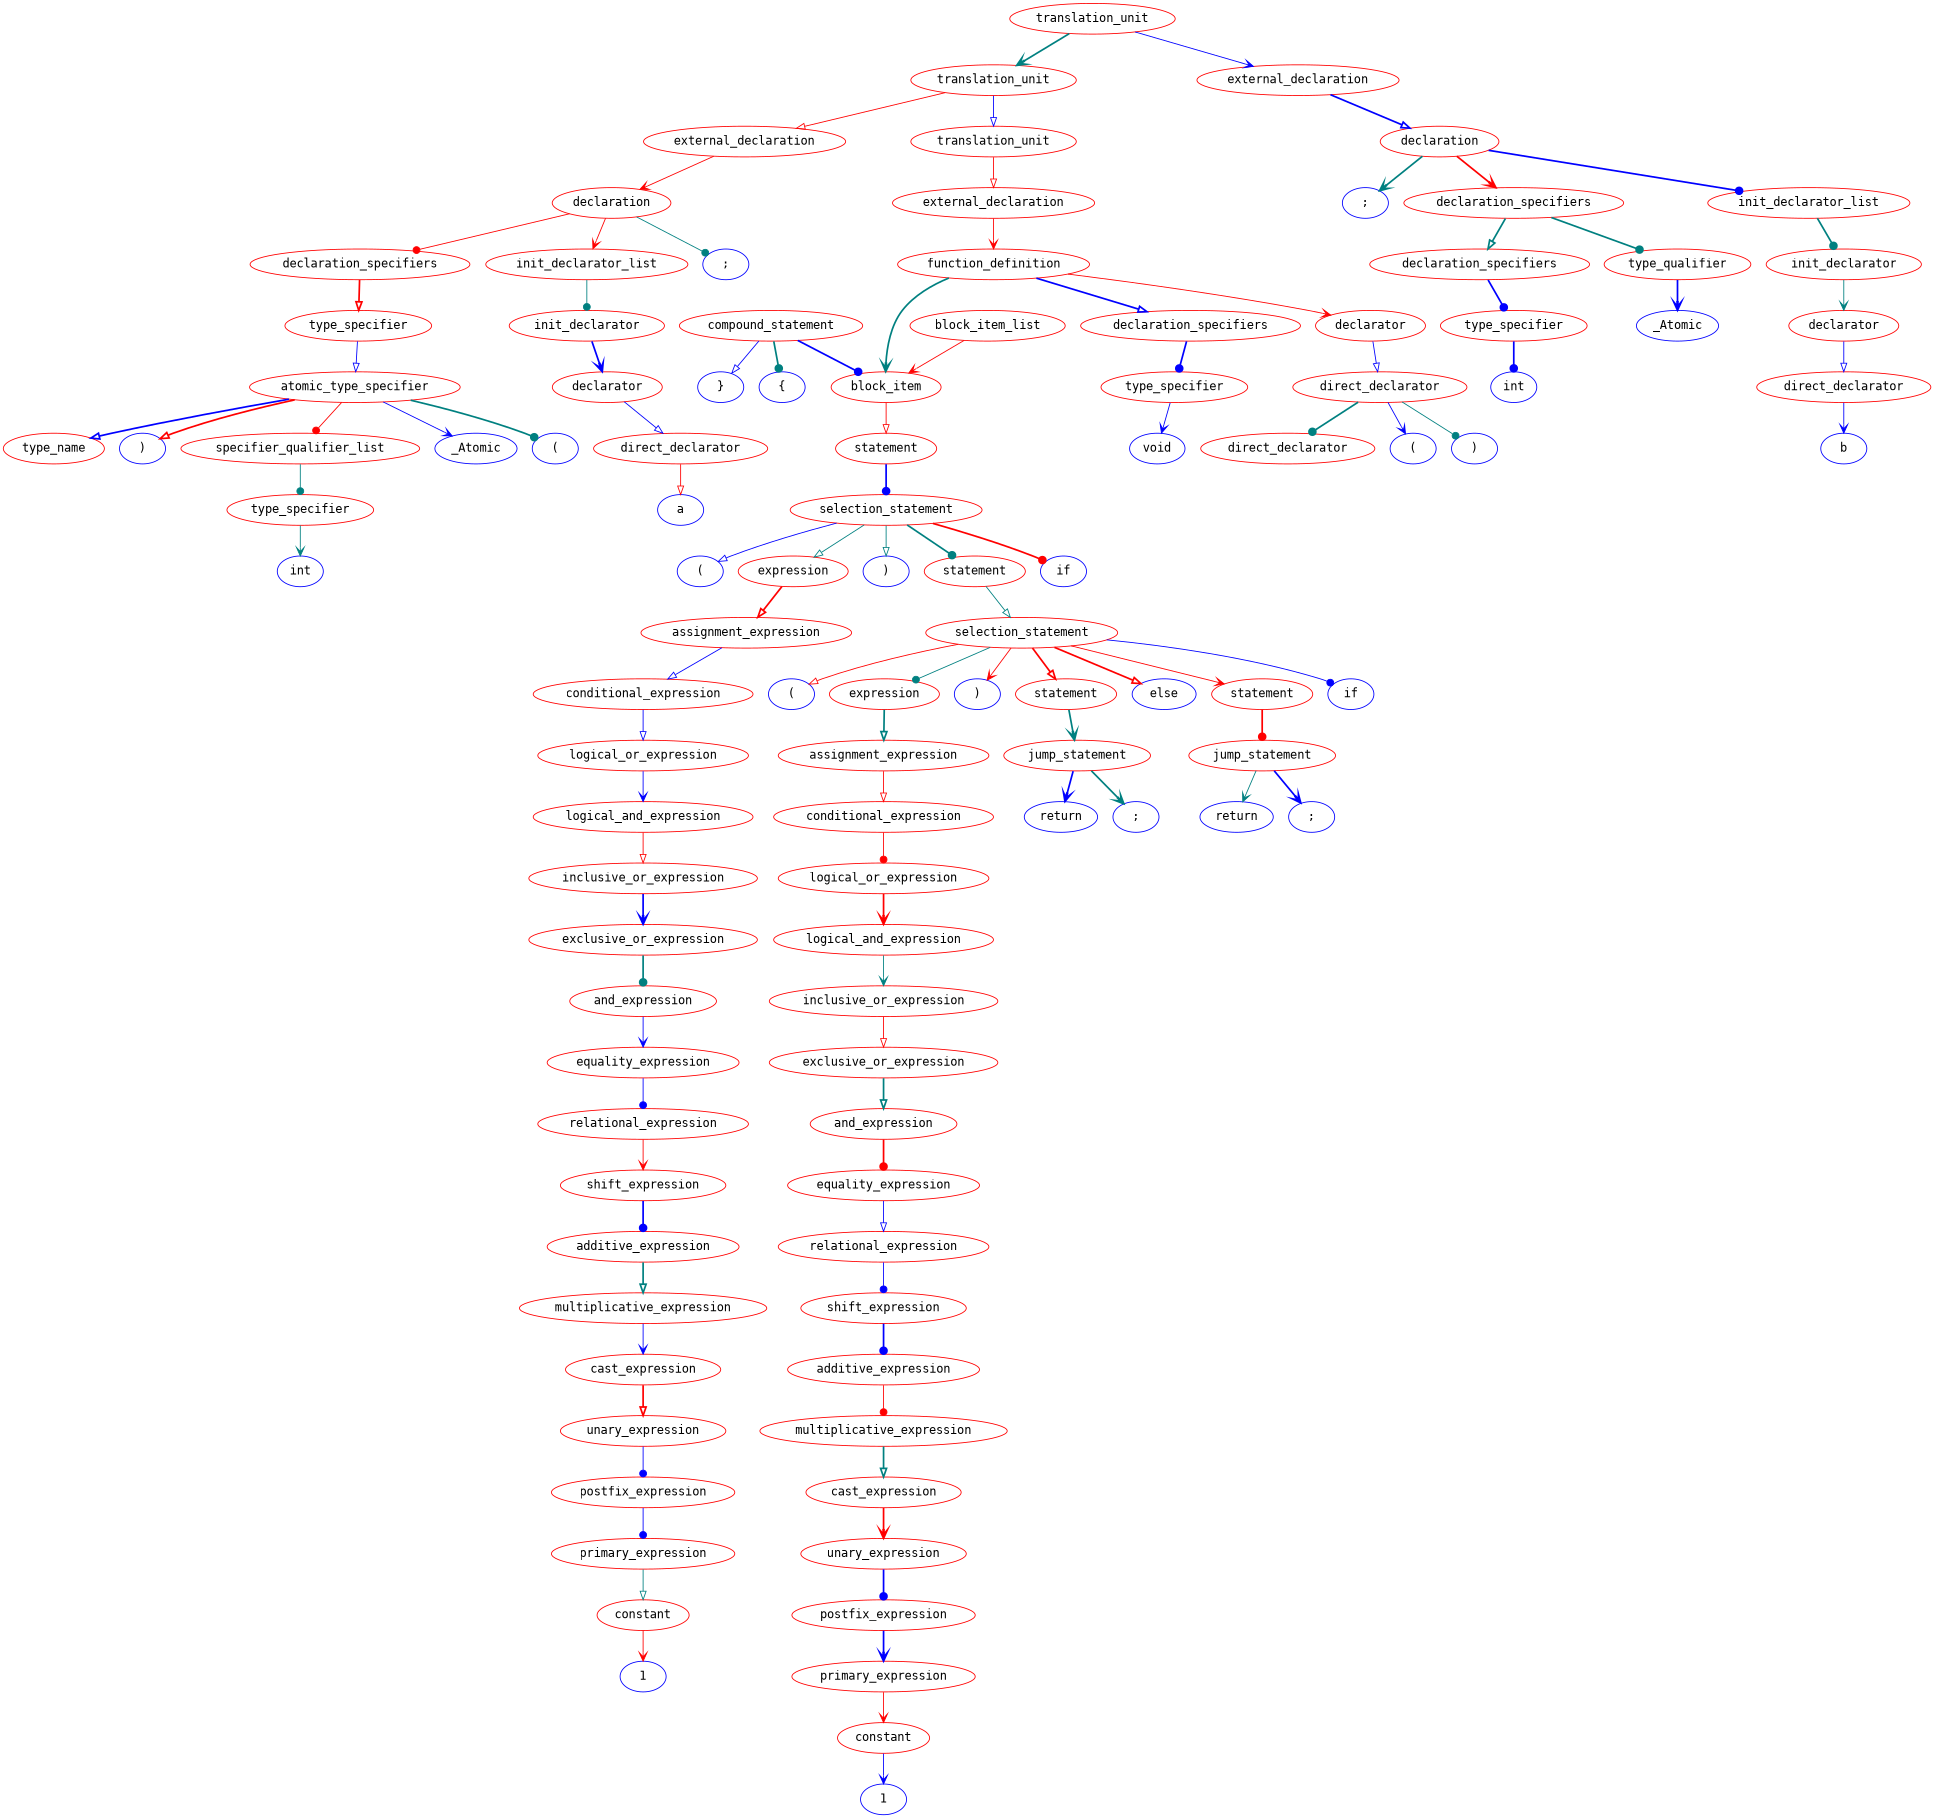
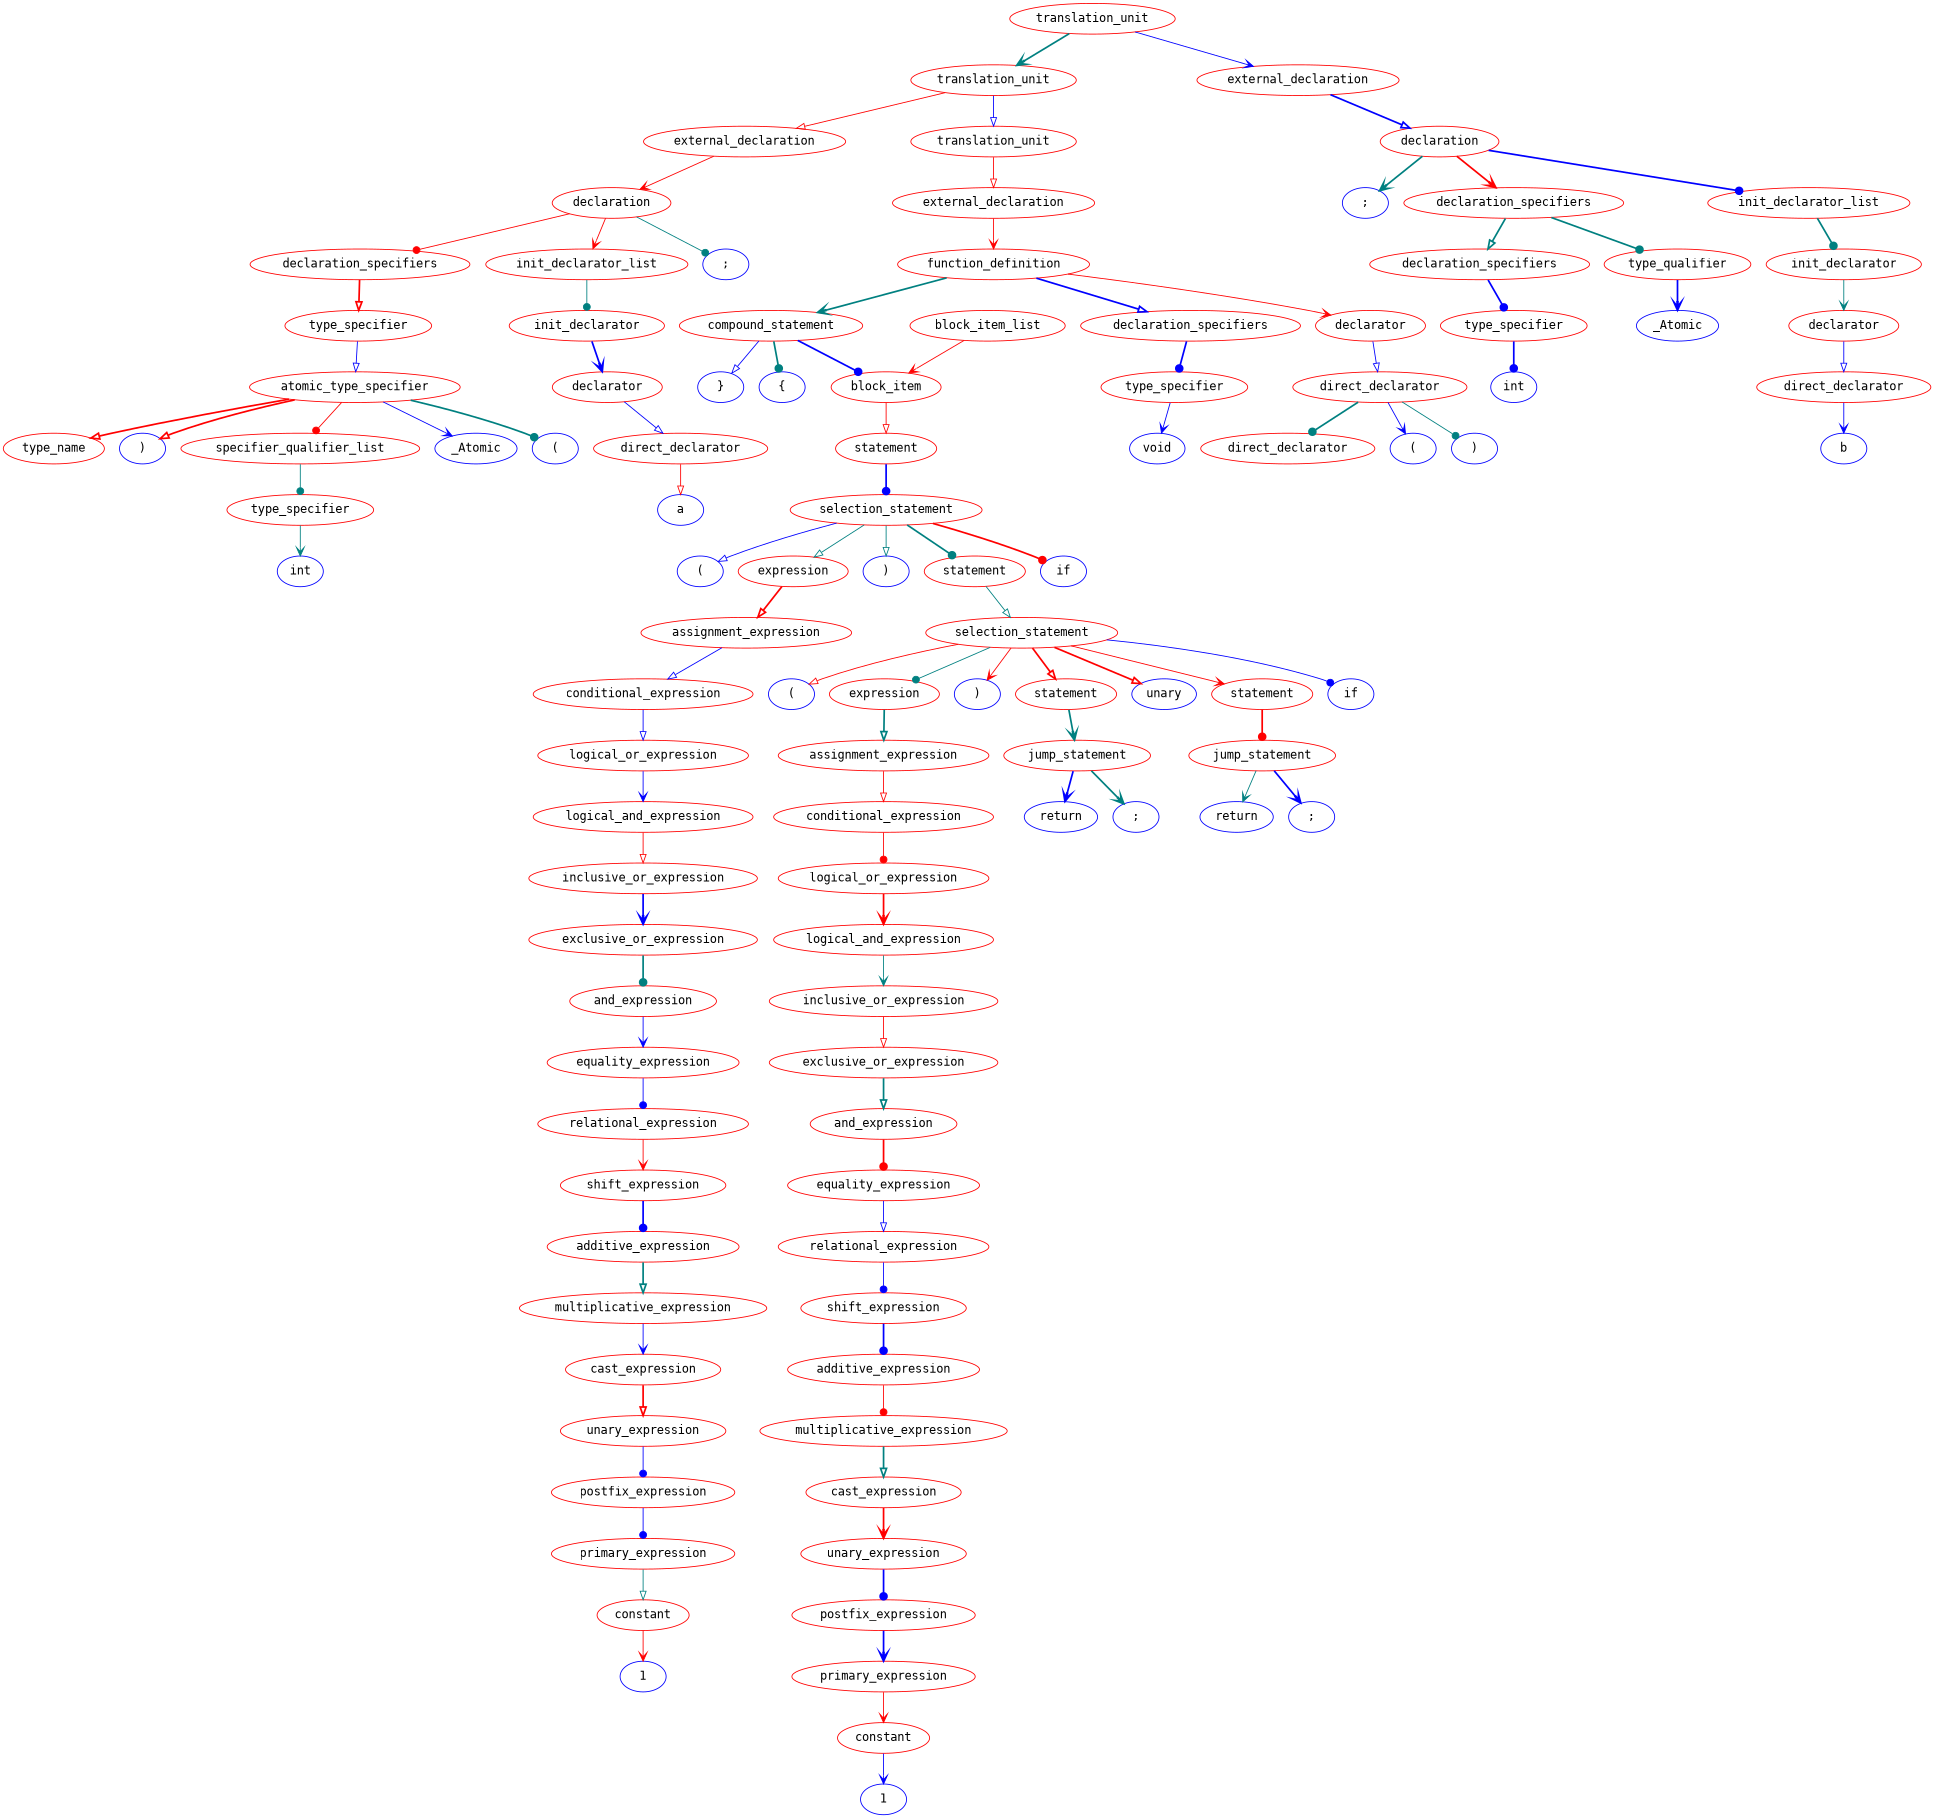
(903, 310) -> (886, 294)
(194, 417) -> (194, 417)
(1164, 694) -> (1164, 694)
